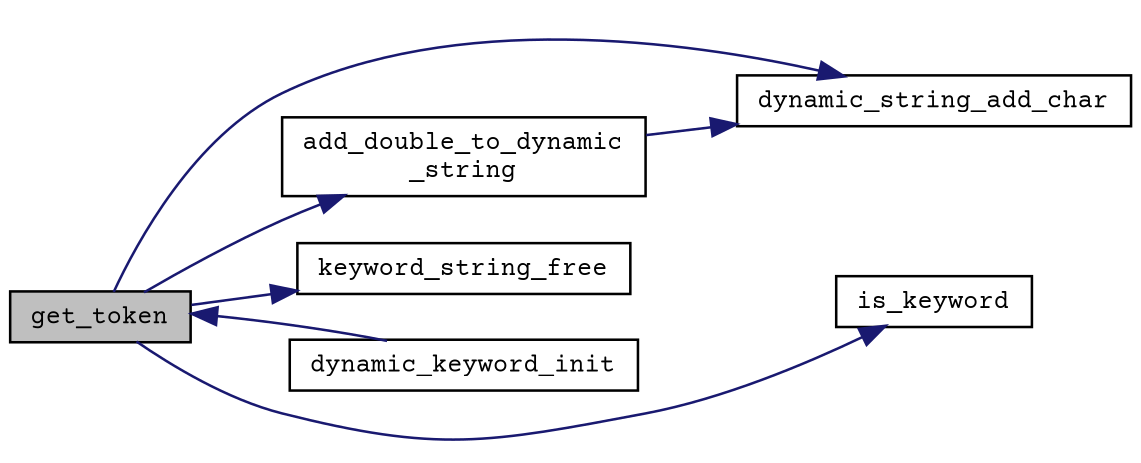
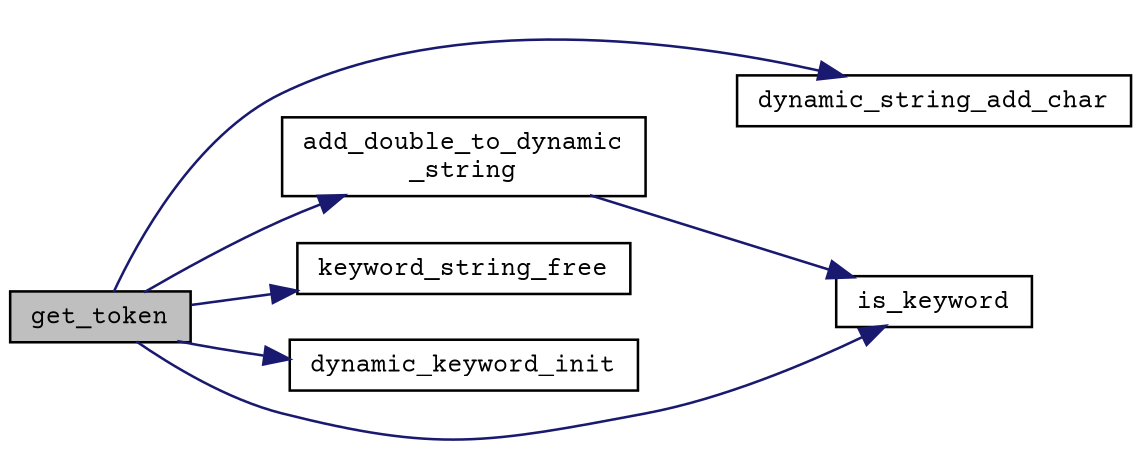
(679, 131) -> (709, 232)
(302, 327) -> (220, 349)
